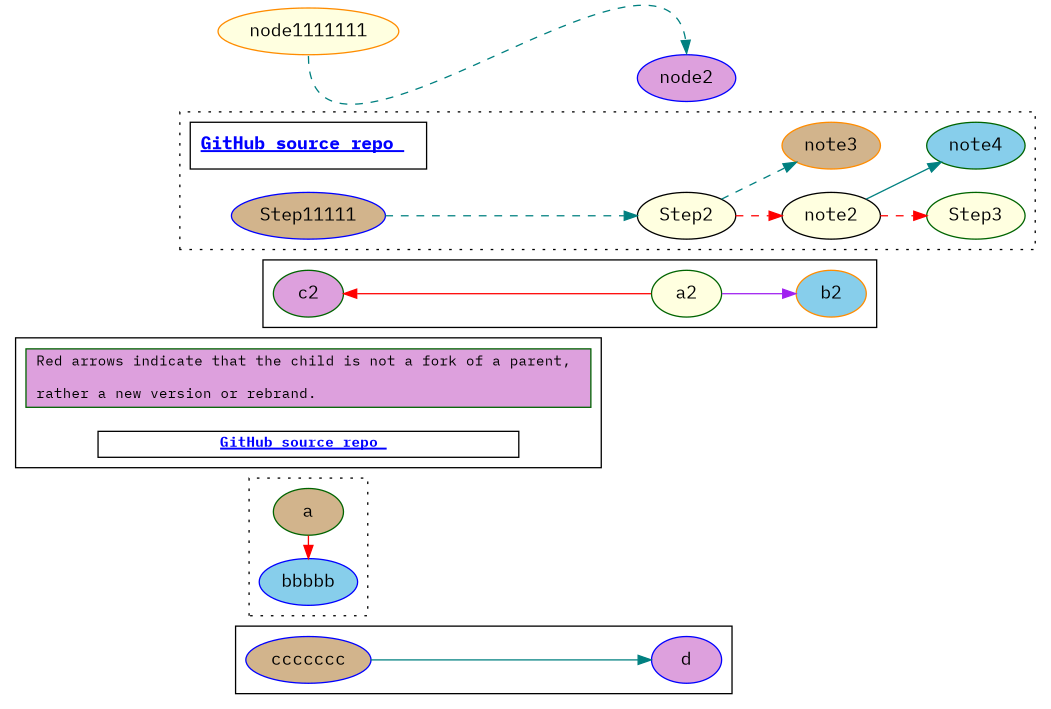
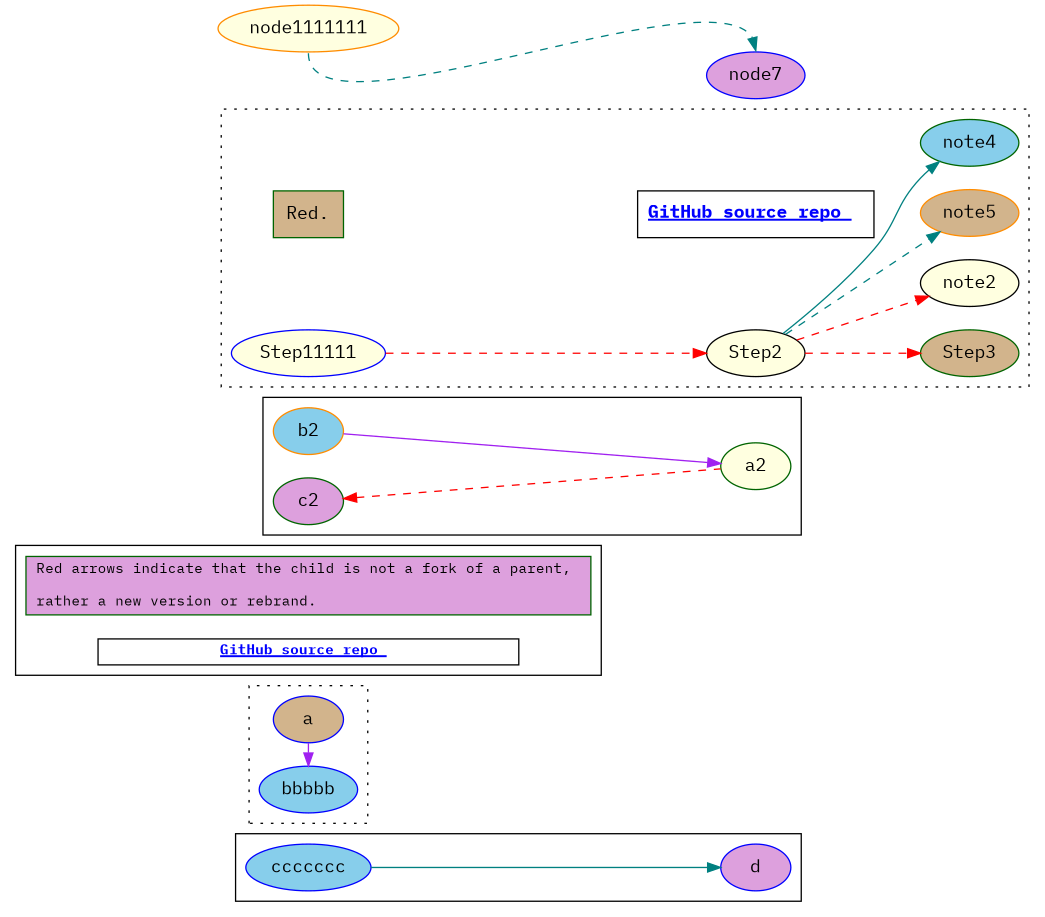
(687, 78) -> (756, 75)
(831, 146) -> (970, 213)
(898, 184) -> (865, 259)
none -> (308, 214)
(308, 216) -> (308, 353)
(505, 216) -> (539, 353)
(897, 216) -> (856, 353)
(976, 216) -> (970, 353)
(504, 294) -> (539, 483)
(752, 294) -> (526, 448)
(308, 512) -> (308, 719)
(308, 540) -> (308, 748)
(308, 660) -> (308, 867)
